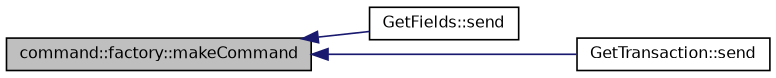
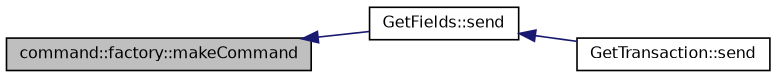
(452, 54) -> (556, 39)
